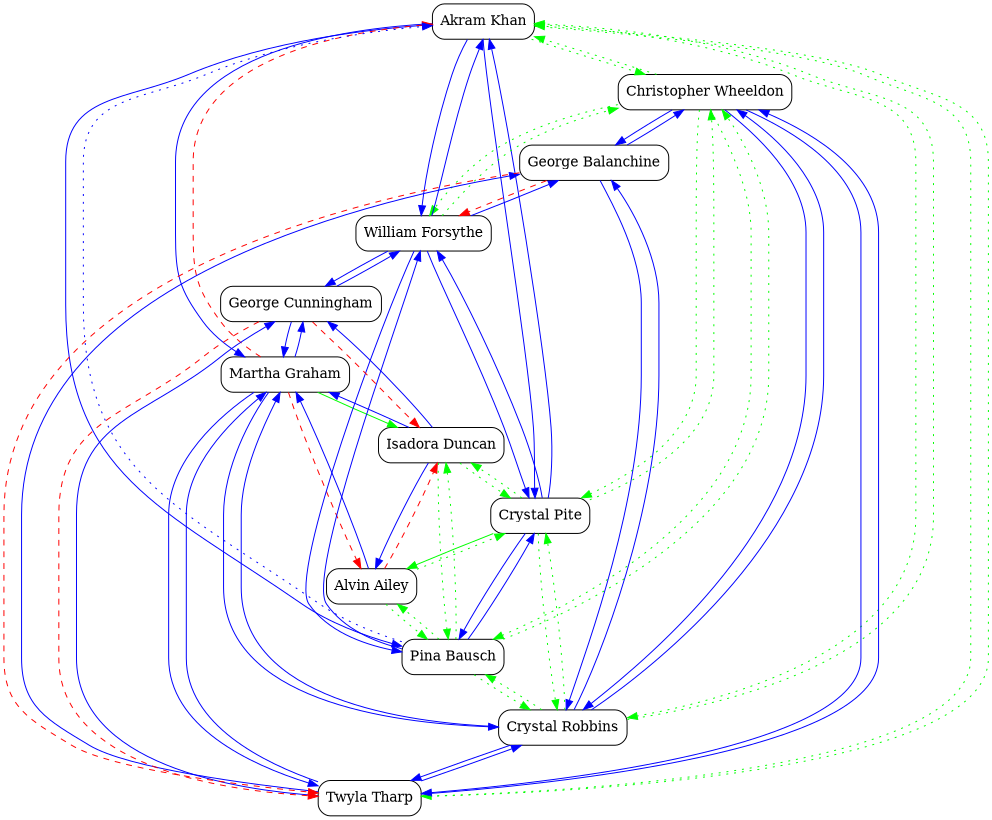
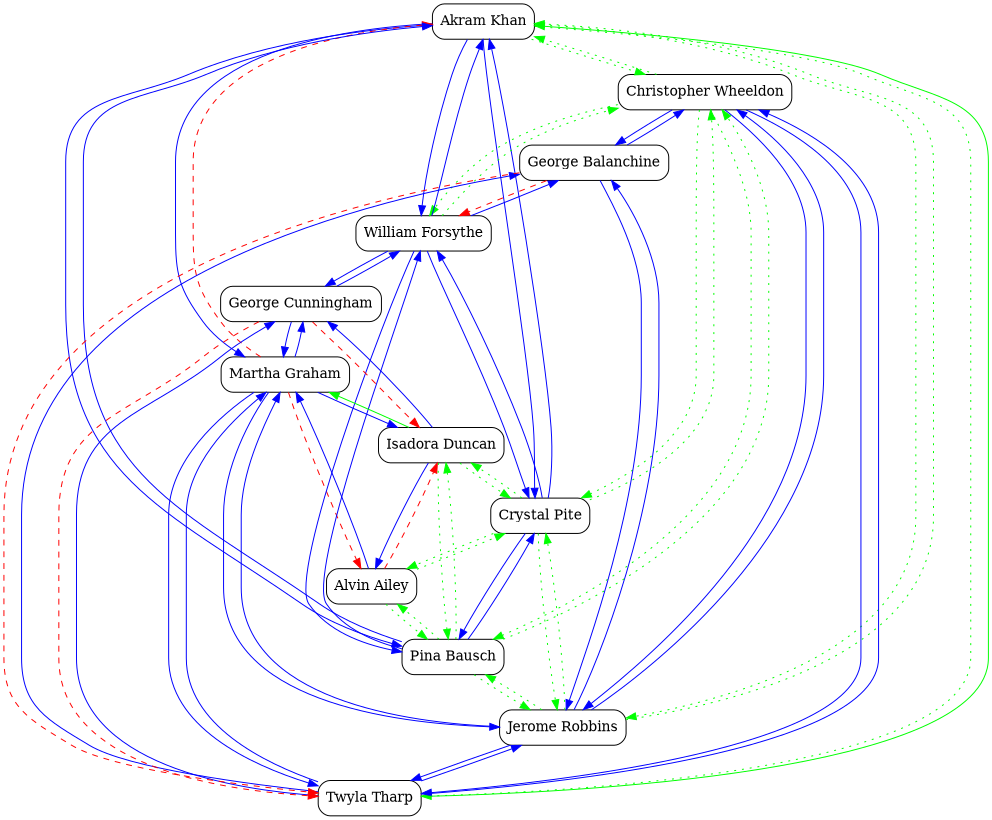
(83, 288) -> (83, 288)
(353, 408) -> (353, 408)
(374, 412) -> (374, 412)
(988, 468) -> (988, 468)
(455, 549) -> (455, 549)
(563, 728) -> (563, 728)
